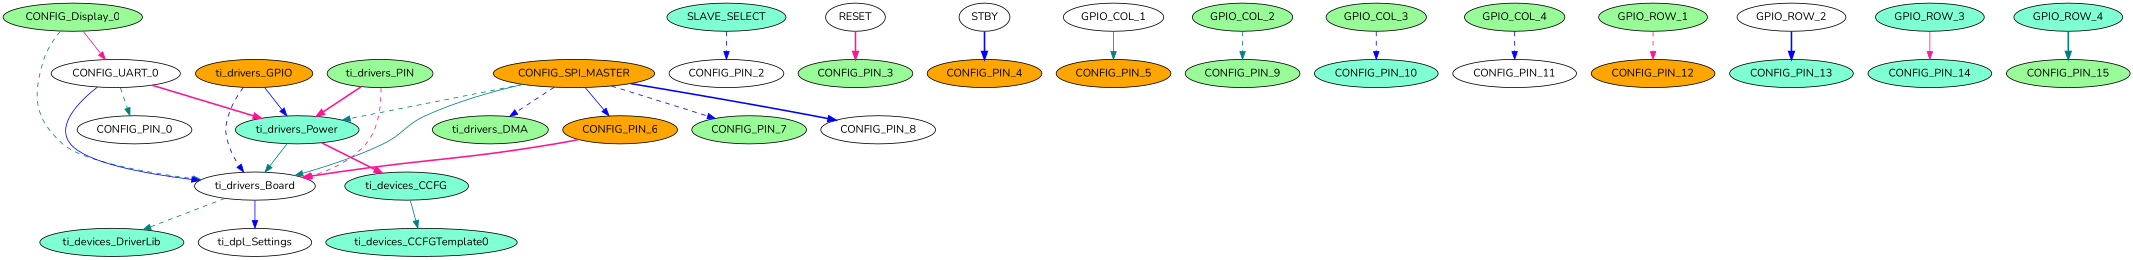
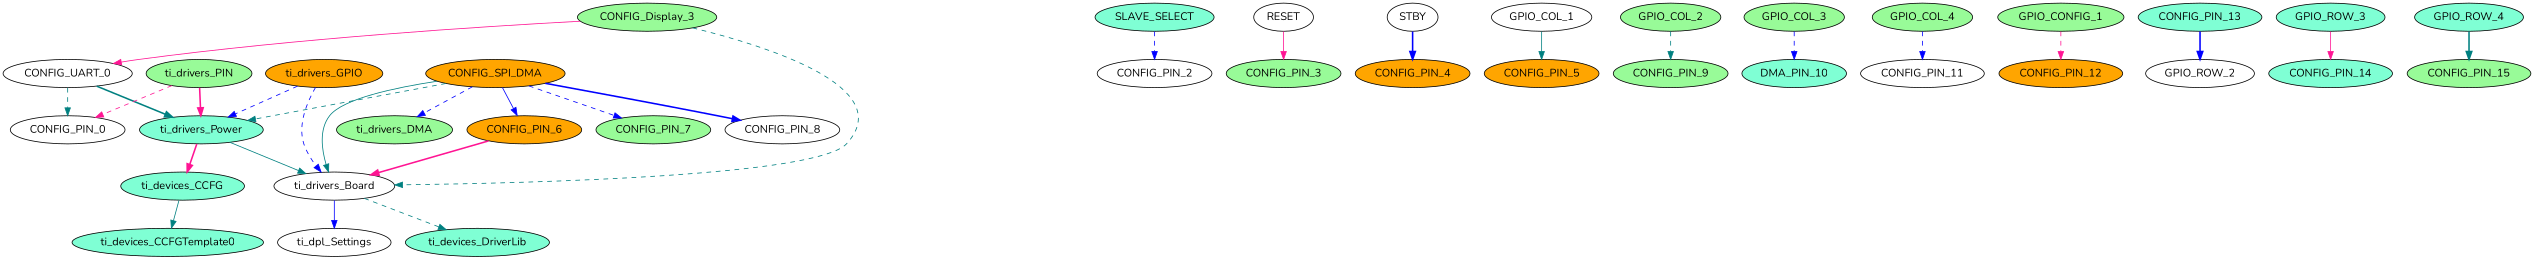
(73, 17) -> (647, 17)
(1653, 17) -> (2061, 17)
(855, 42) -> (1284, 42)
(1791, 42) -> (2200, 42)
(574, 74) -> (495, 74)
(1376, 74) -> (1794, 74)
(273, 99) -> (266, 100)
(203, 101) -> (128, 99)
(68, 139) -> none
(365, 145) -> (141, 99)
